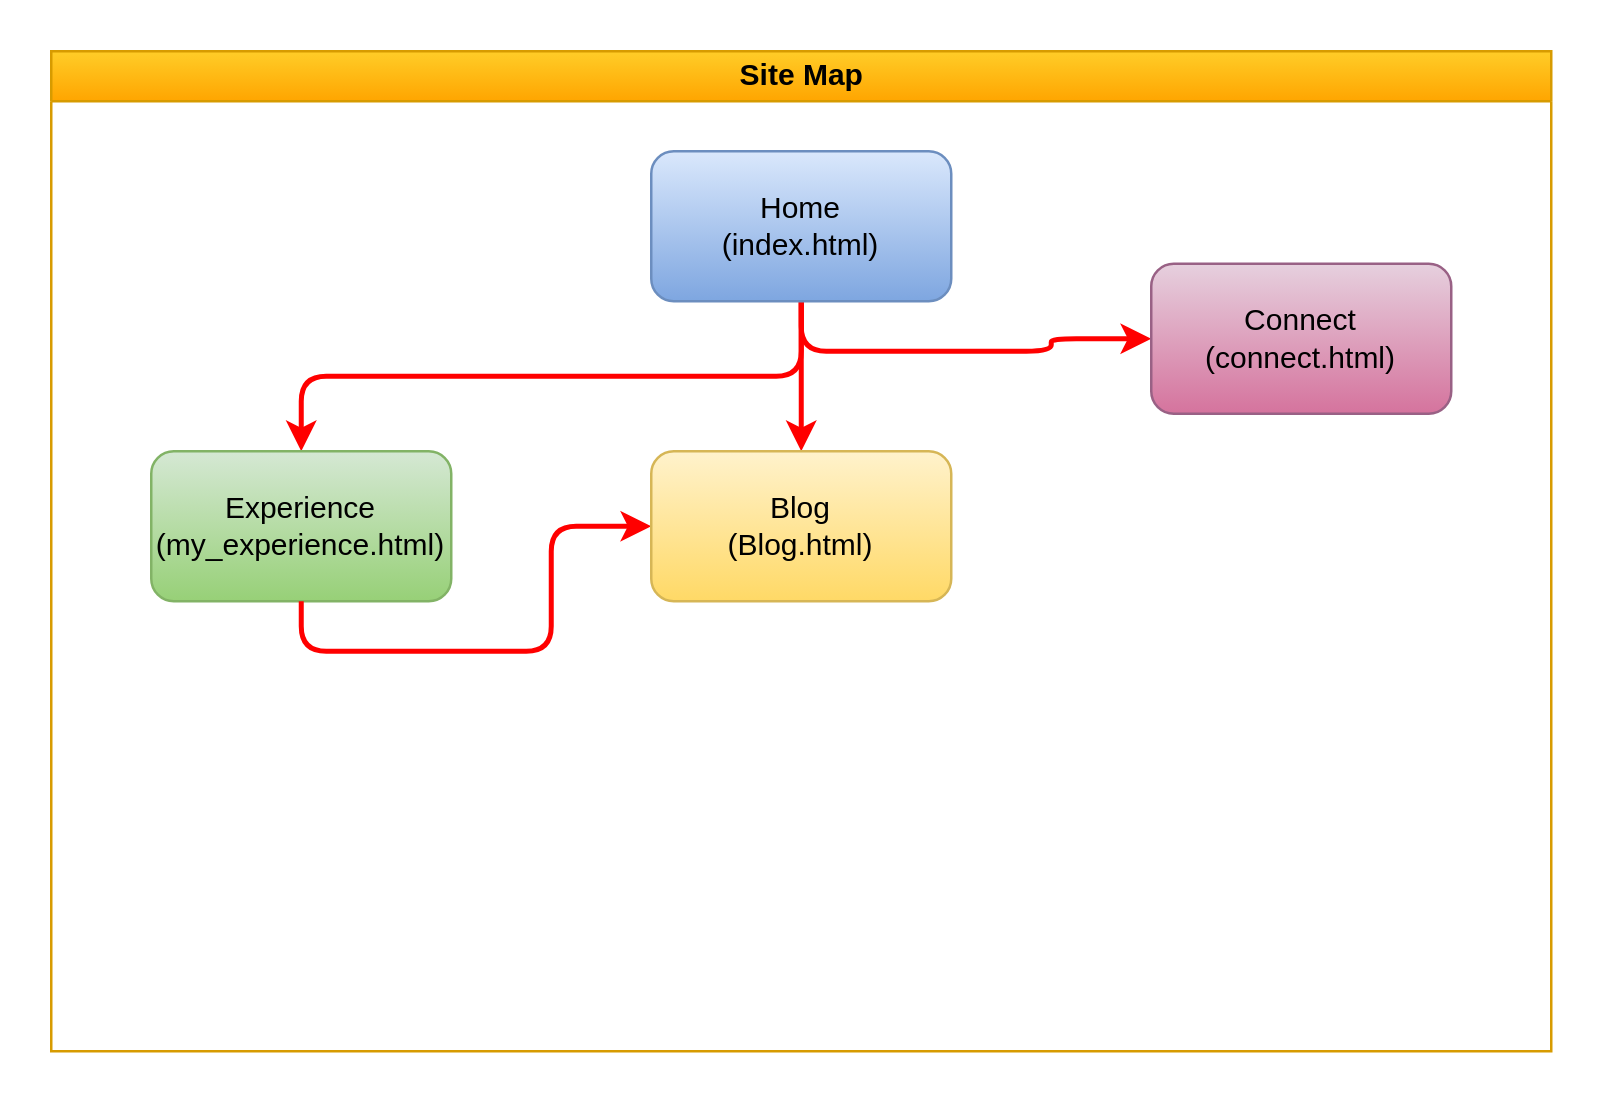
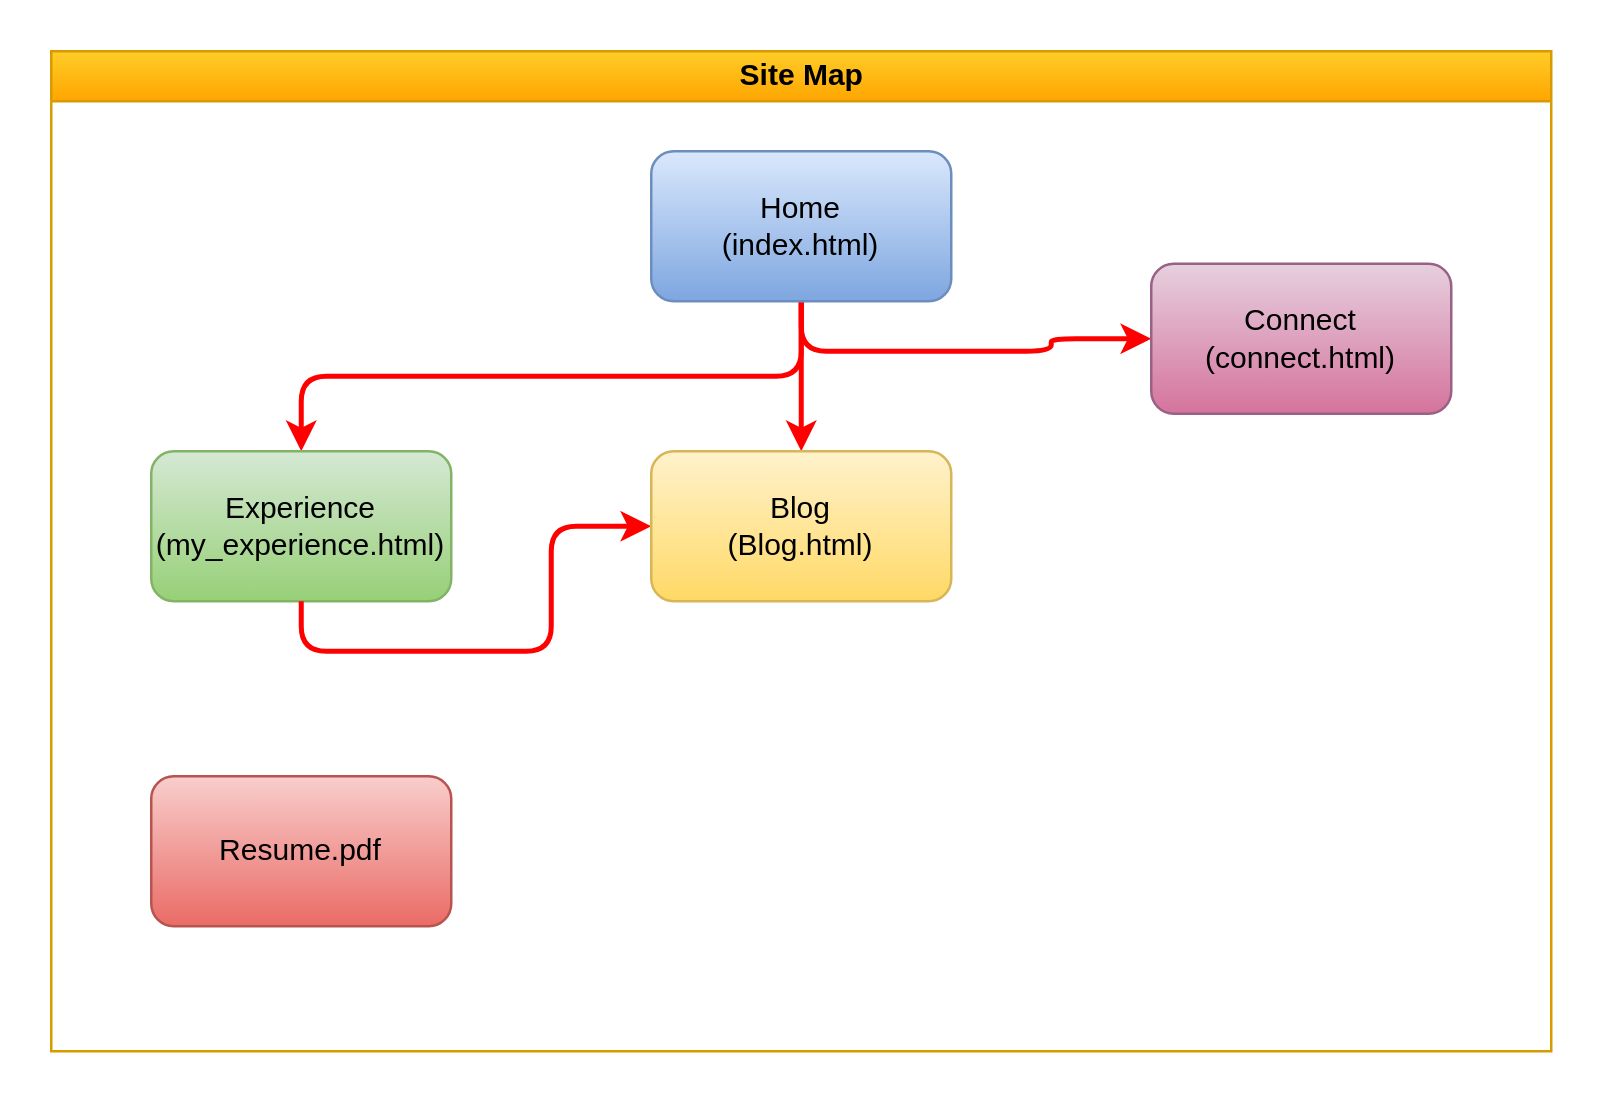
none -> (301, 851)
